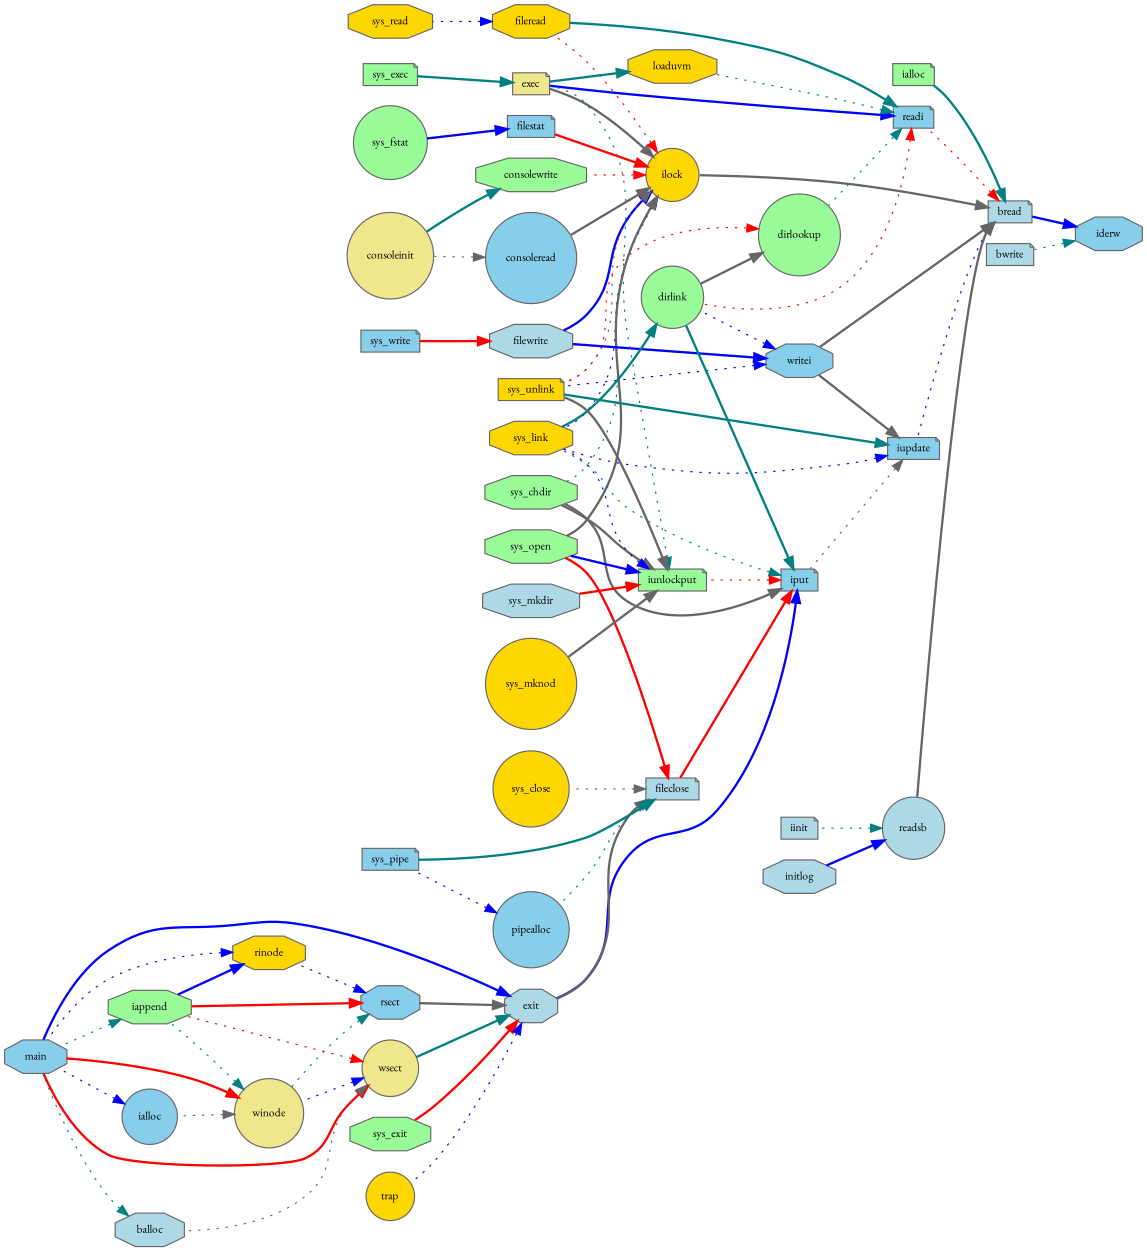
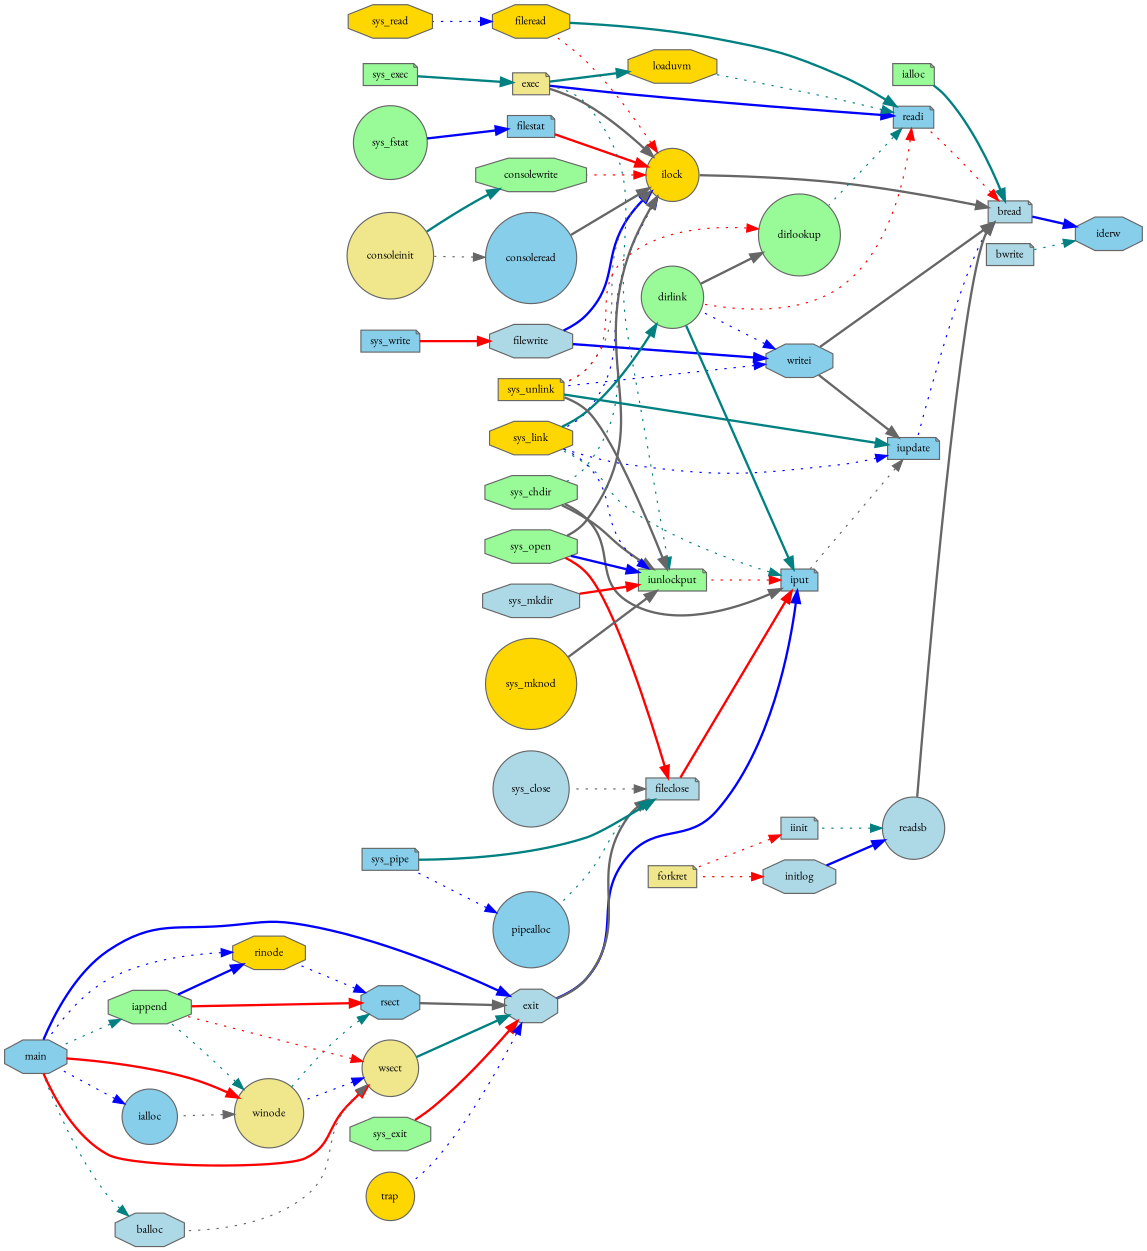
(531, 789) -> (531, 789)
none -> (672, 877)
